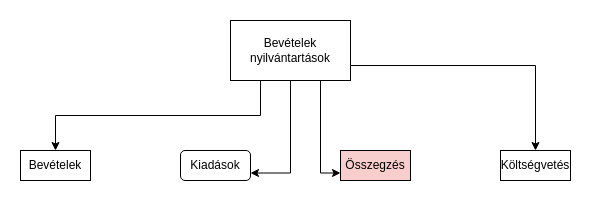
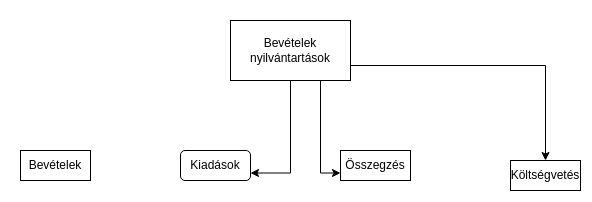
(162, 116) -> none
(376, 166) -> (376, 166)
(536, 166) -> (546, 176)
